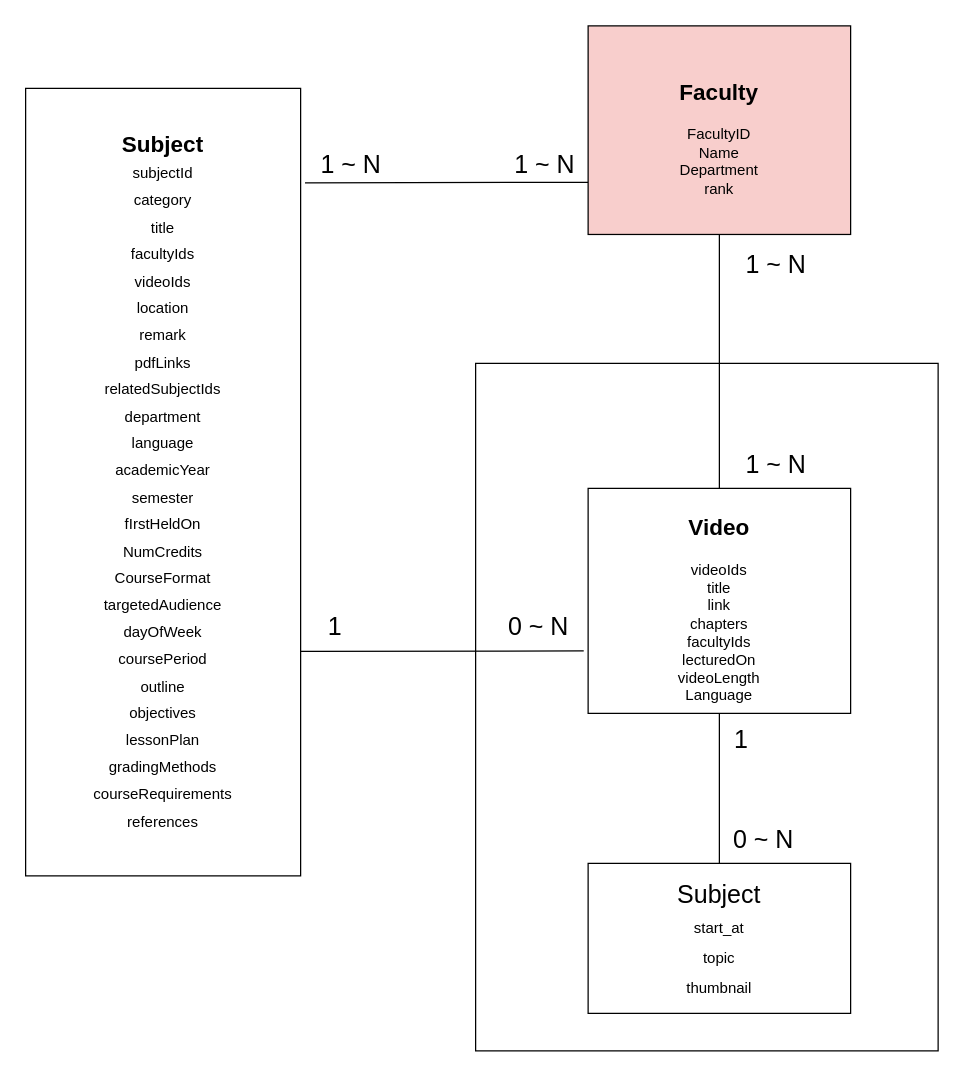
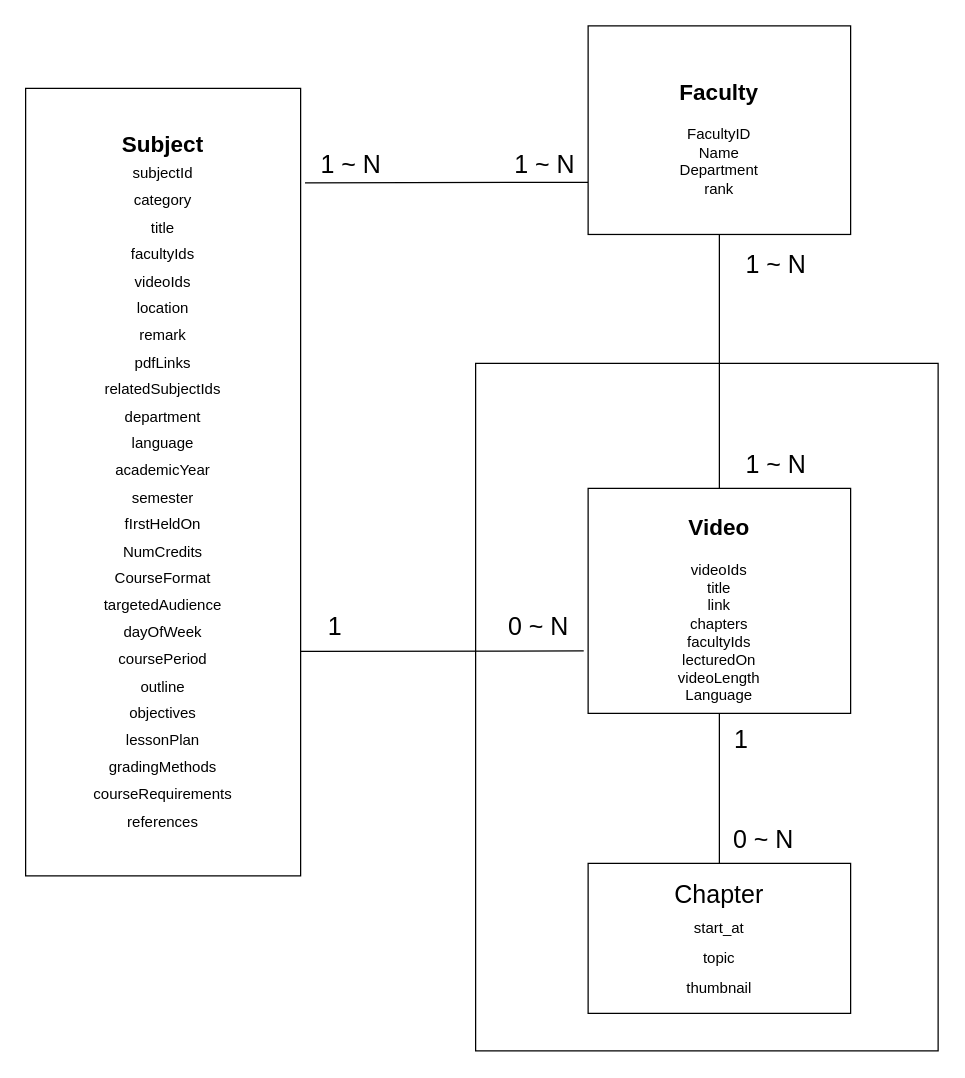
(719, 130) -> (719, 130)
(719, 938) -> (719, 938)
